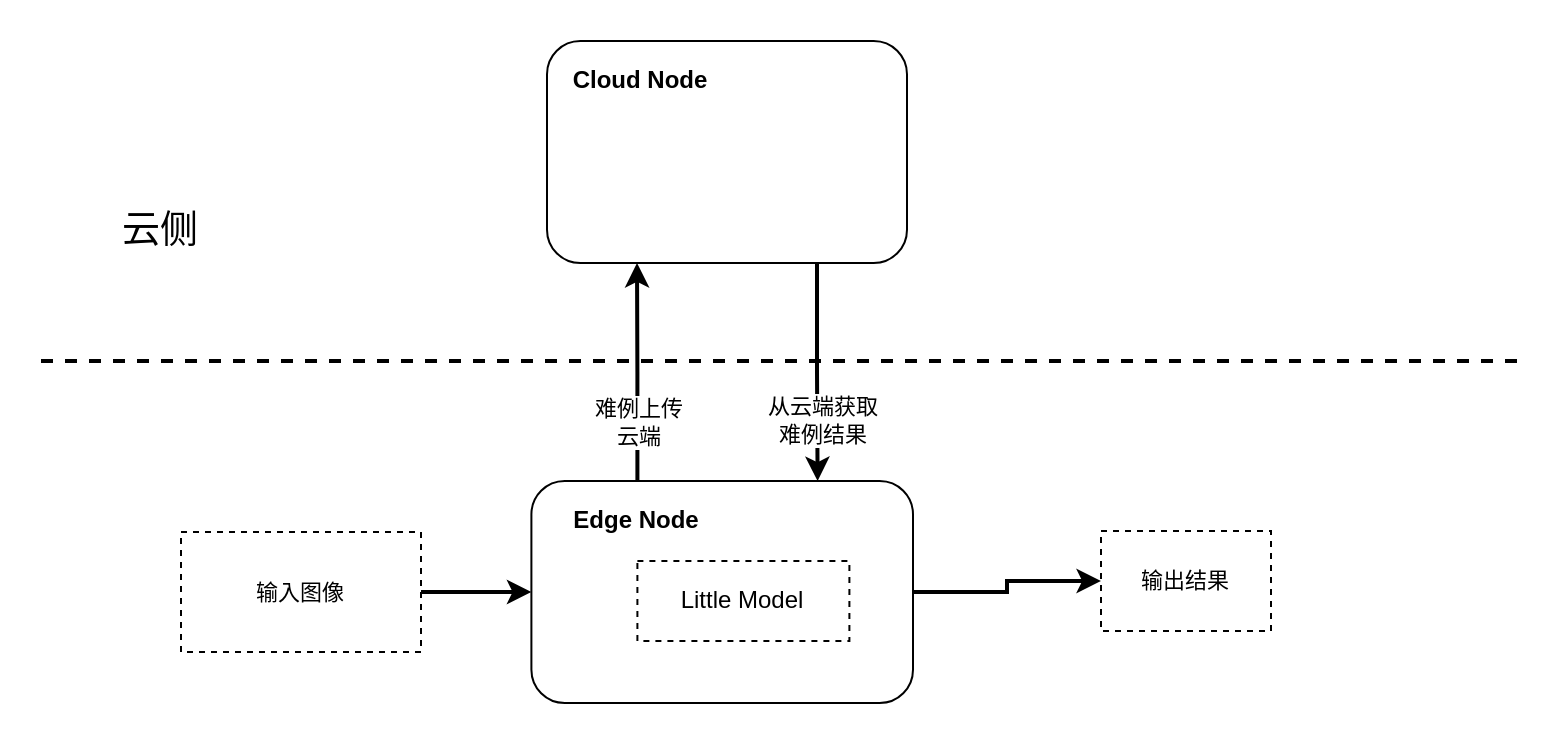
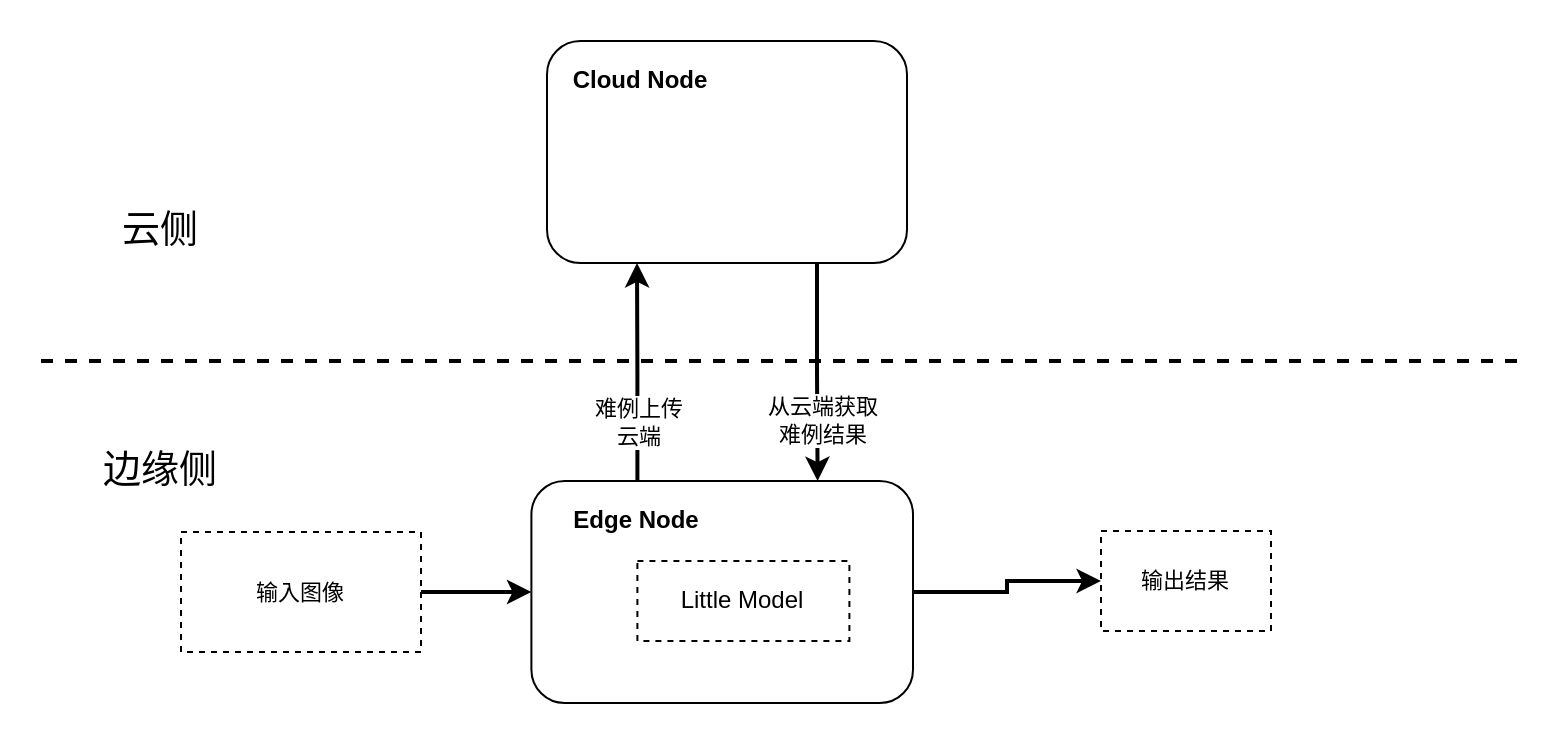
none -> (161, 471)
